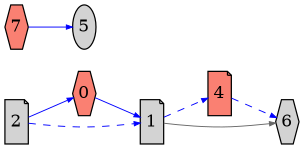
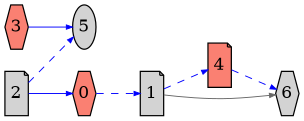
(17, 27) -> (17, 27)
(115, 106) -> (115, 94)
(81, 127) -> (49, 62)
